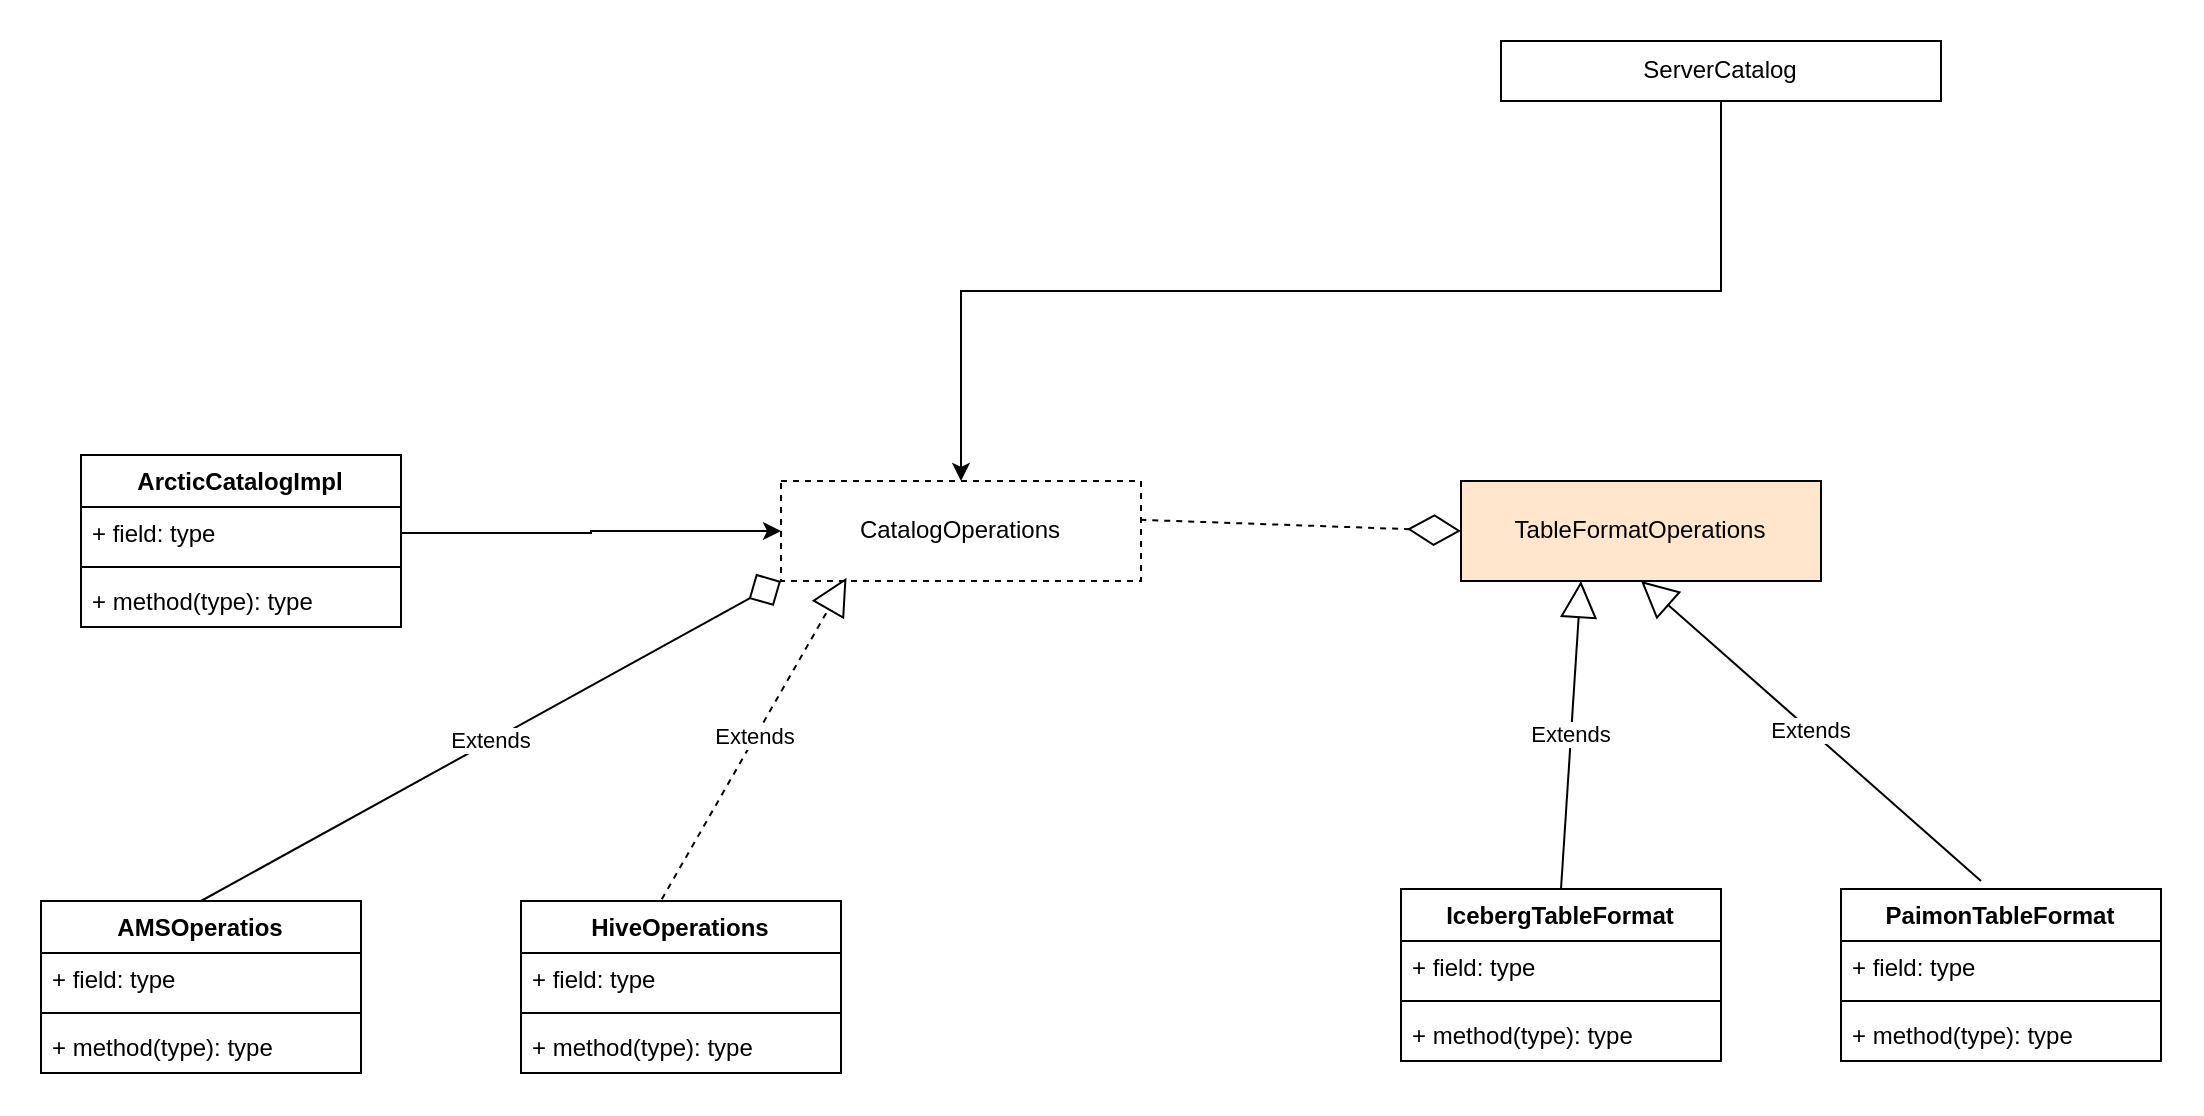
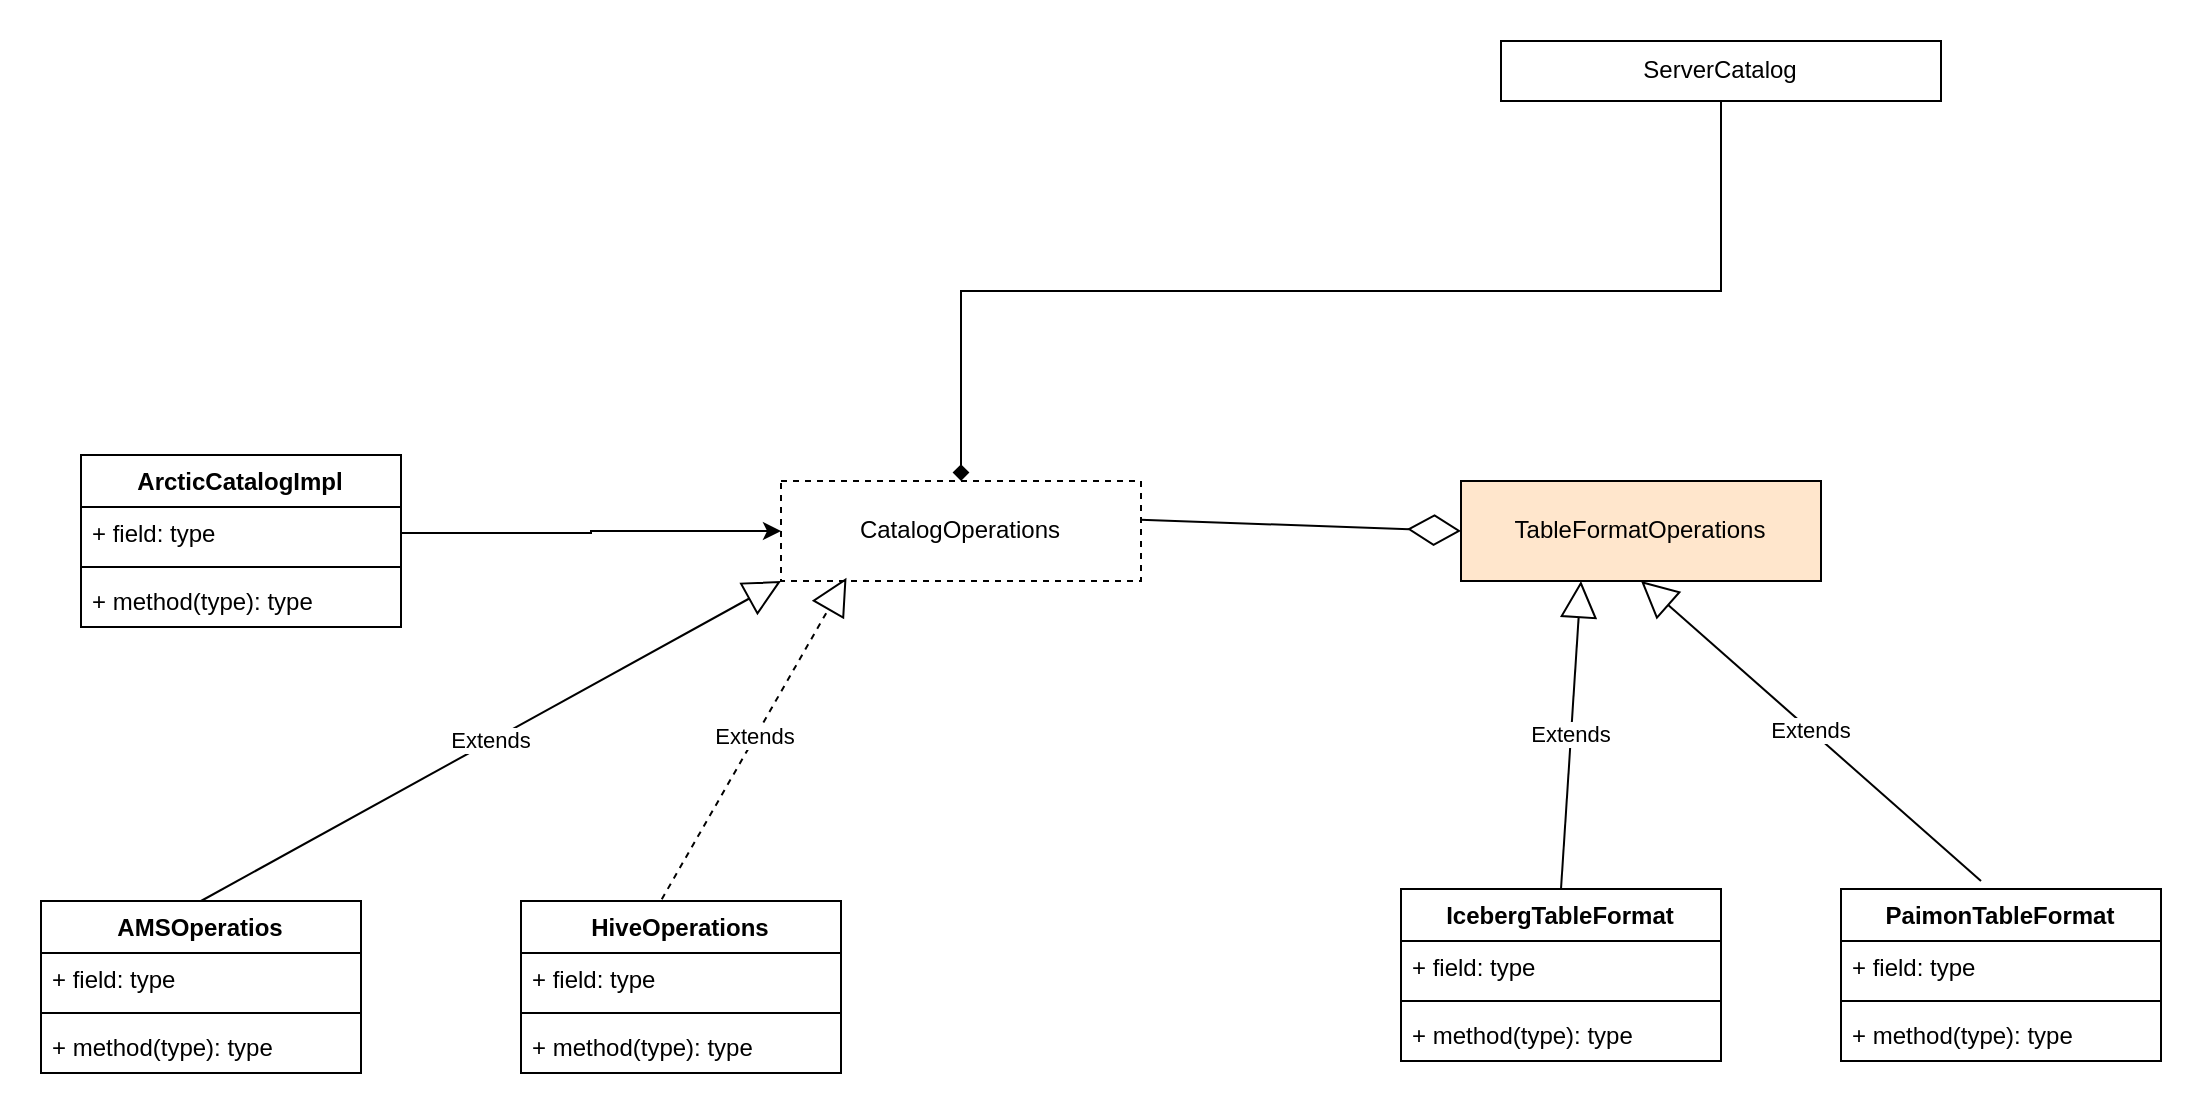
(961, 466) -> (961, 465)
(1276, 525) -> (1276, 525)
(748, 599) -> (748, 599)
